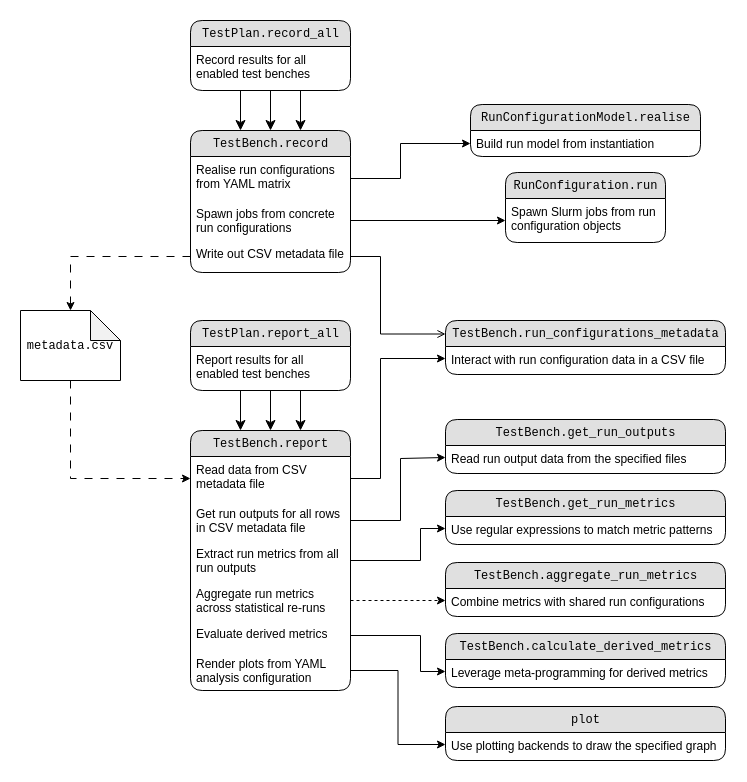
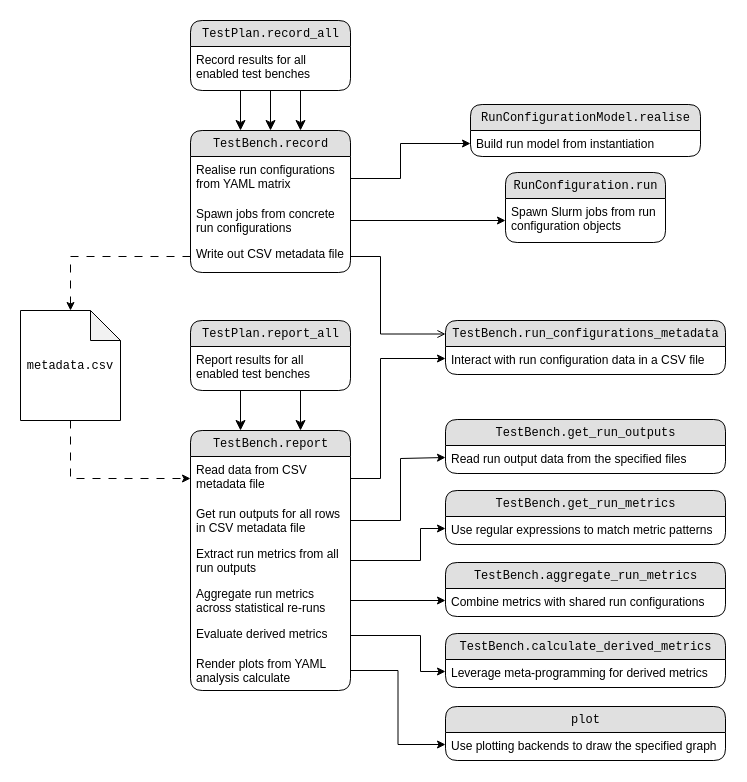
(71, 346) -> (71, 366)
(271, 407) -> none
(395, 601) -> (395, 601)
(272, 672) -> (272, 672)
